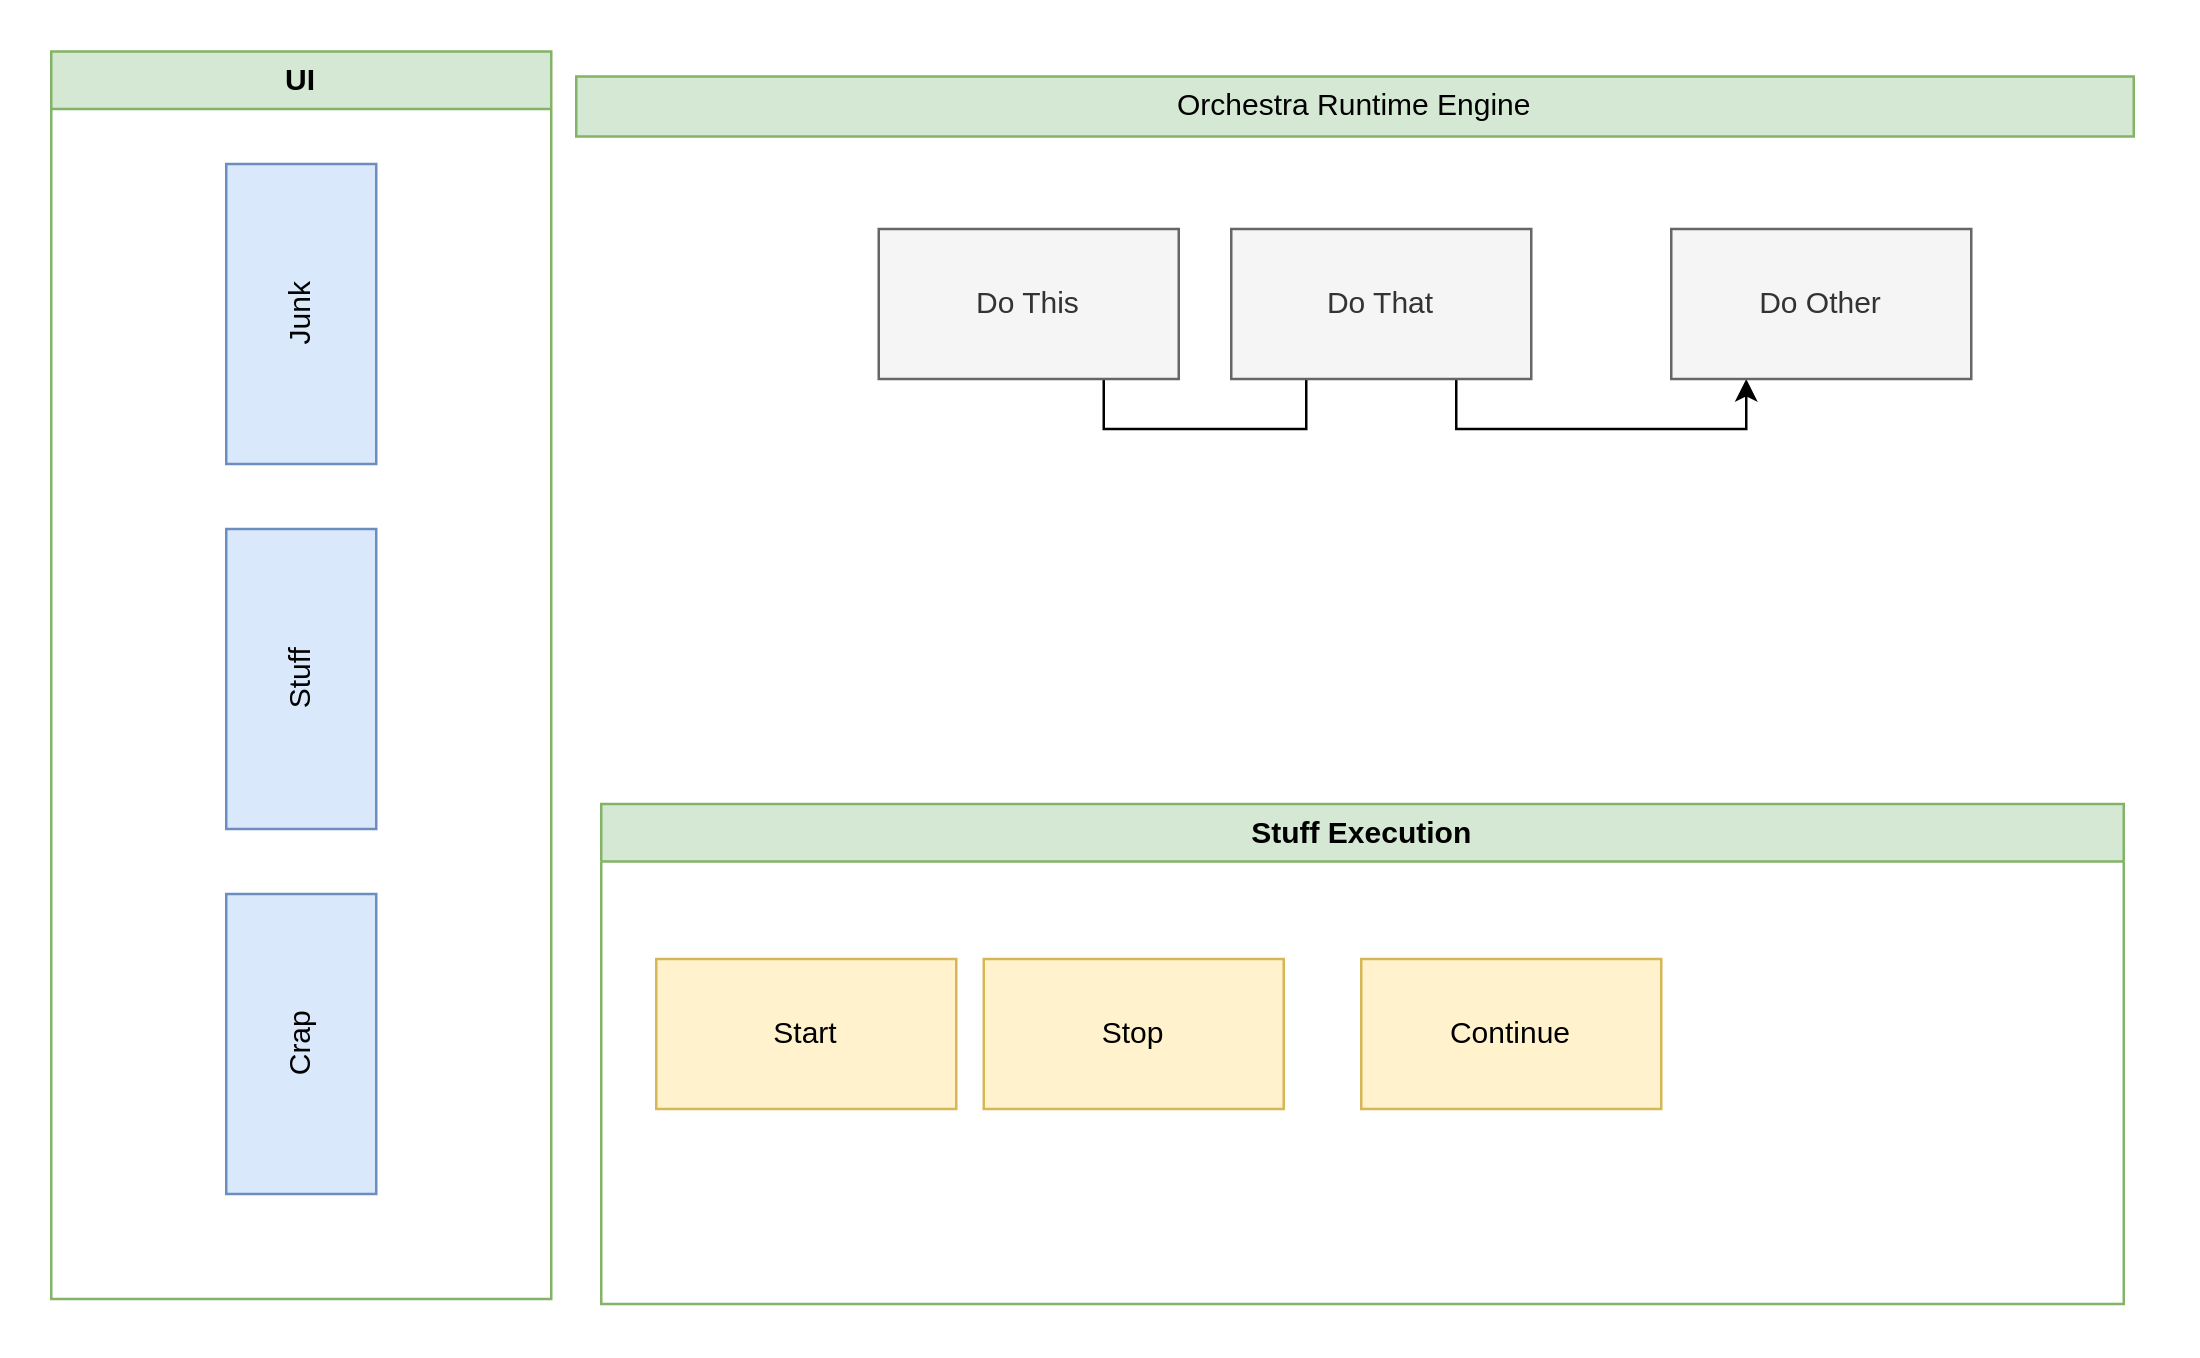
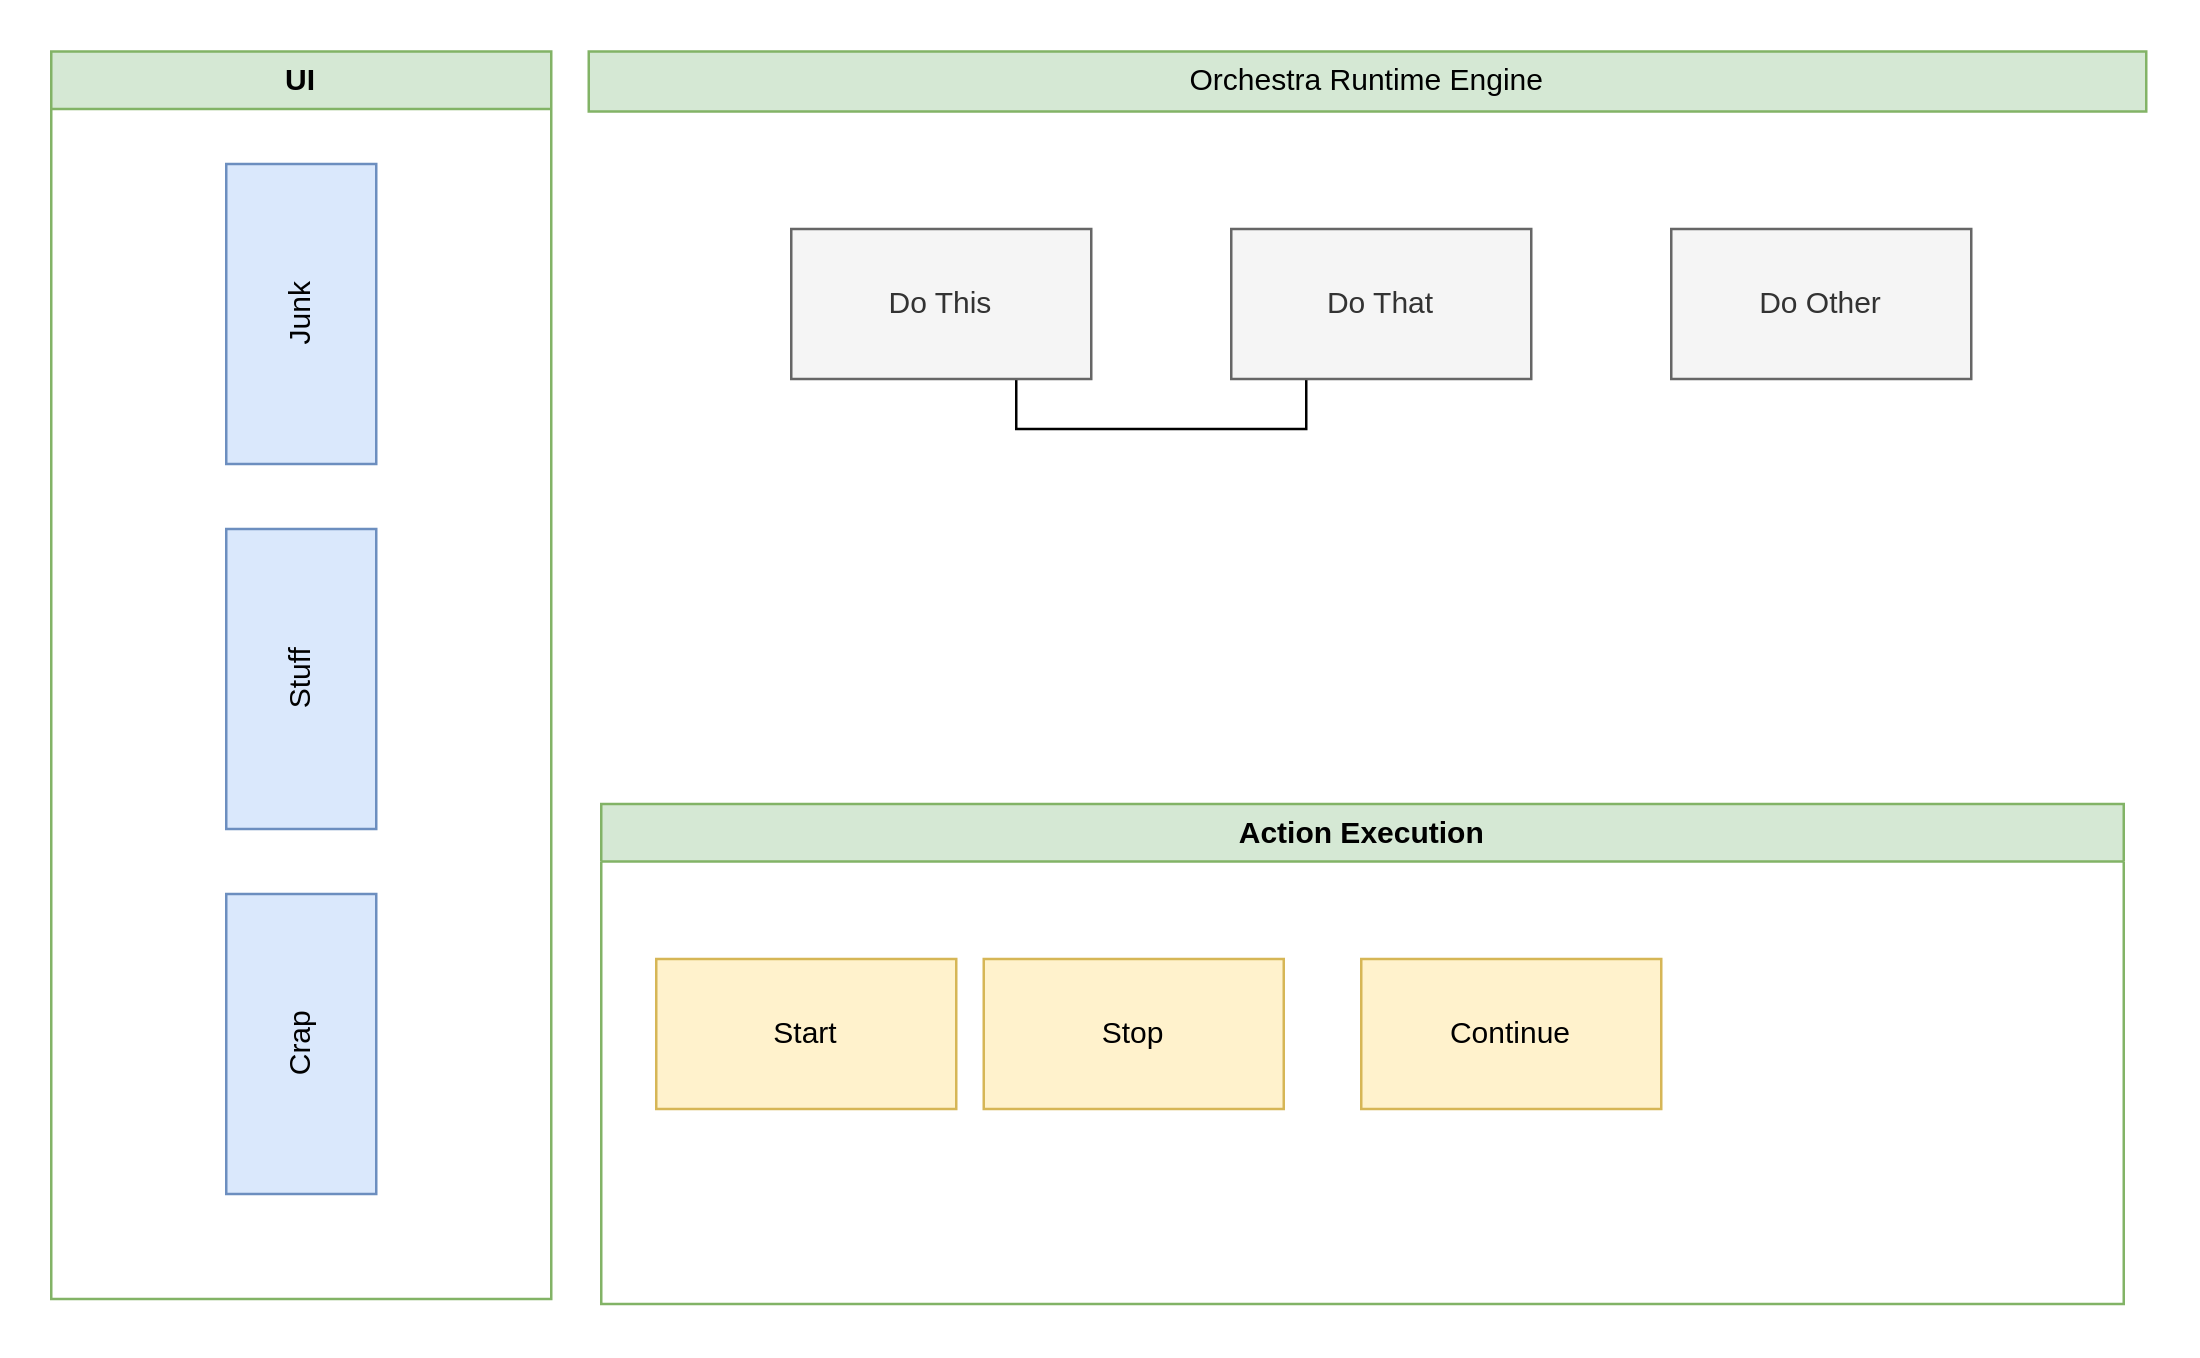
(1355, 106) -> (1368, 81)
(1029, 304) -> (941, 304)
(1593, 429) -> none
(1363, 834) -> (1363, 834)
